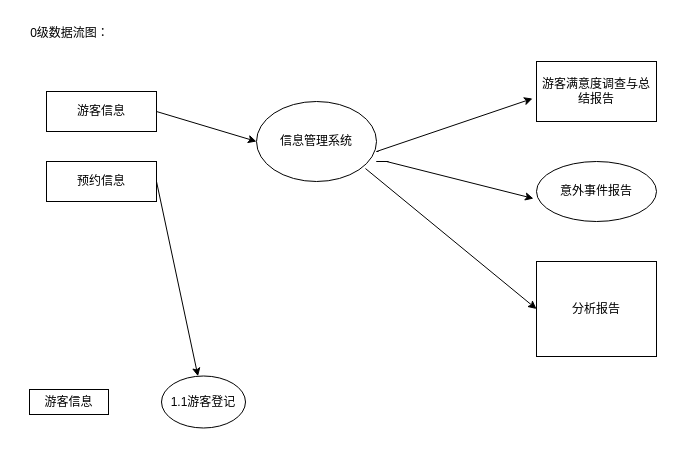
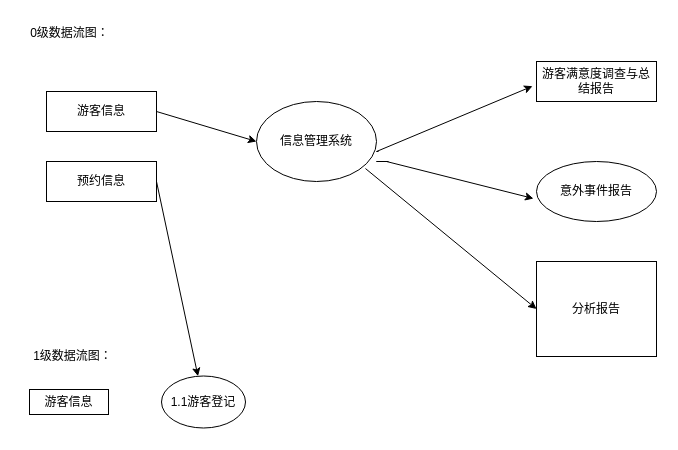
(597, 92) -> (597, 82)
none -> (72, 357)
